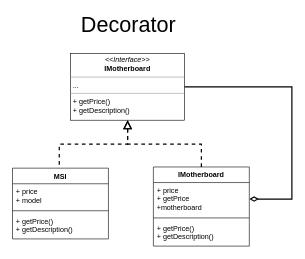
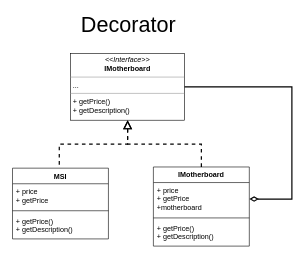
(28, 192) -> (28, 192)
